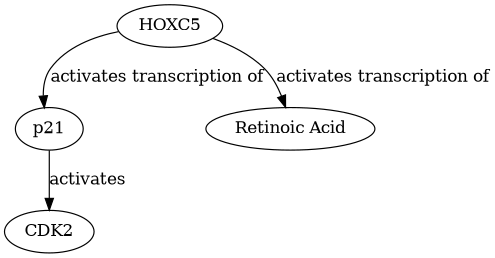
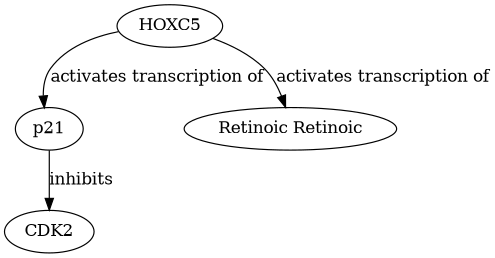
(290, 129) -> (290, 129)
(88, 180) -> (82, 180)
